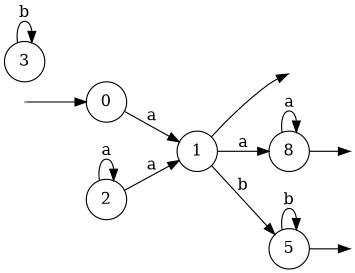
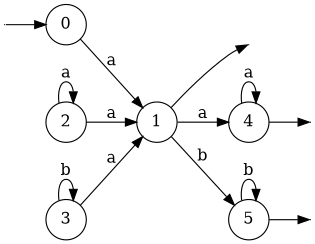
(289, 151) -> (249, 122)
none -> (108, 175)
